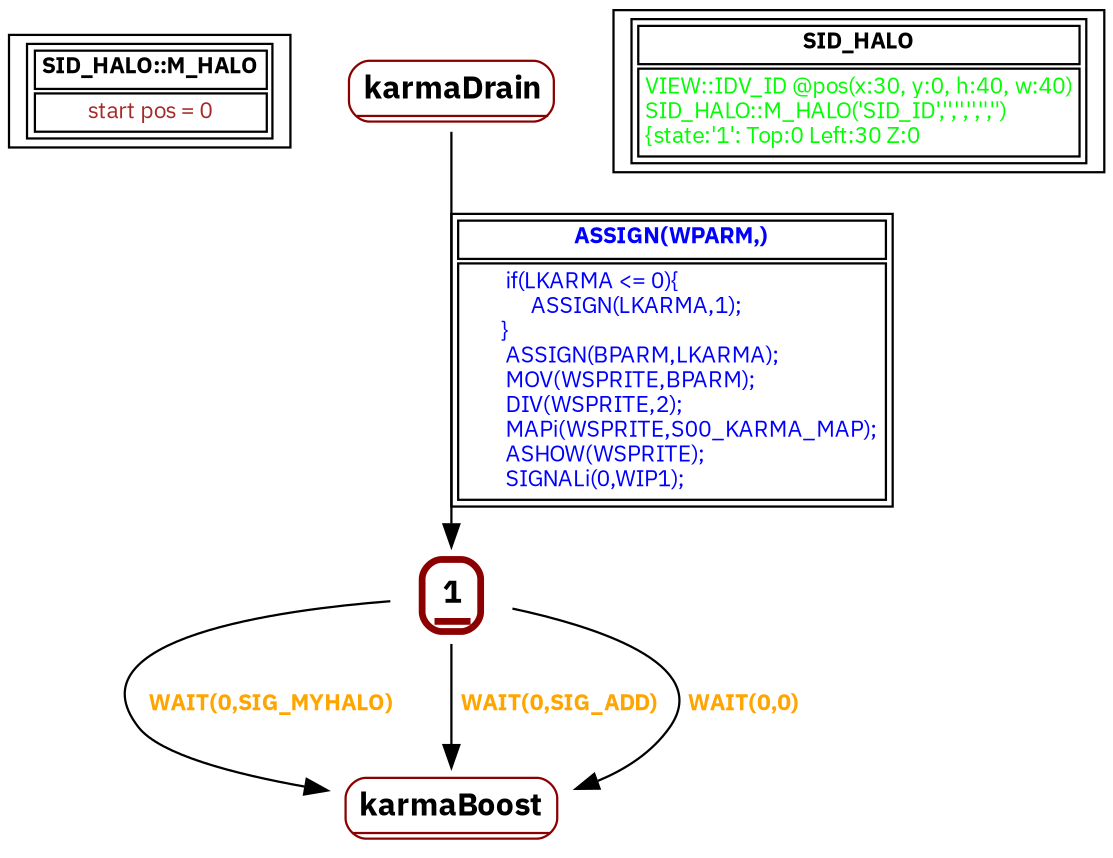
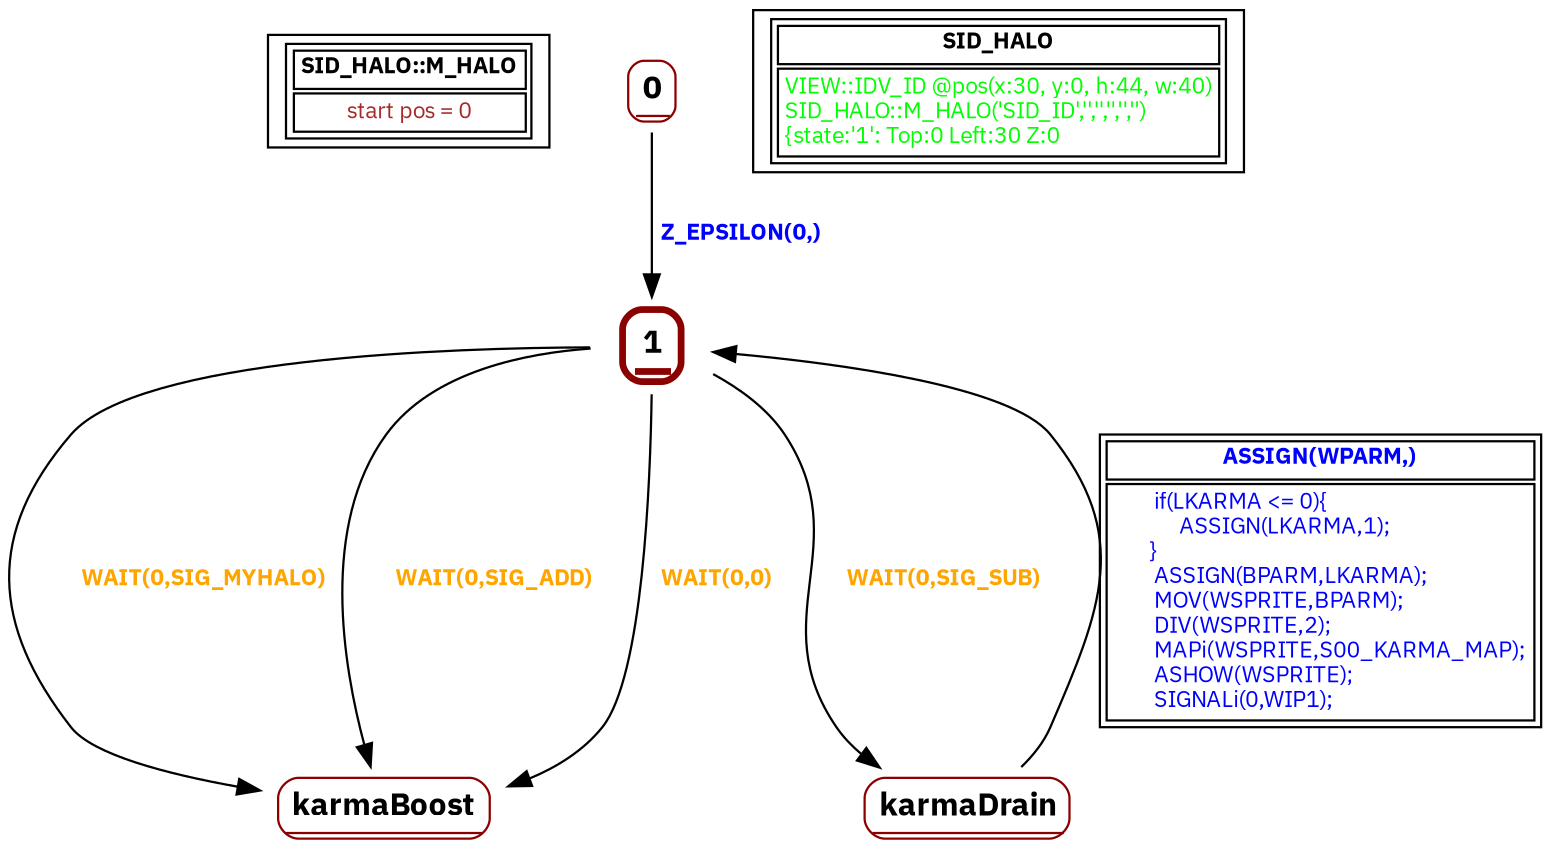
(859, 87) -> (999, 87)
none -> (652, 91)
none -> (813, 552)
